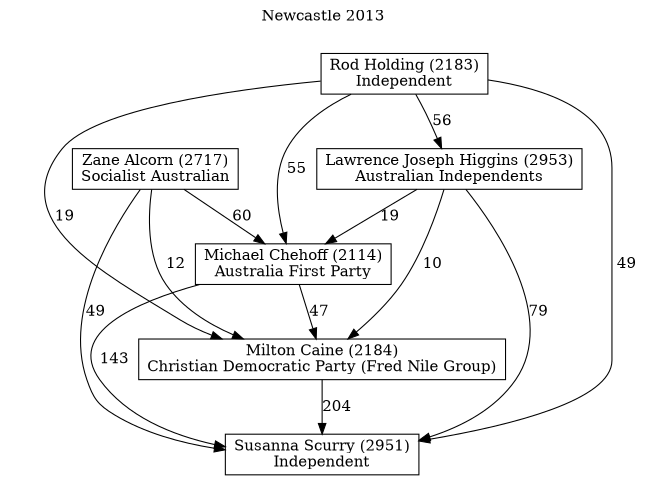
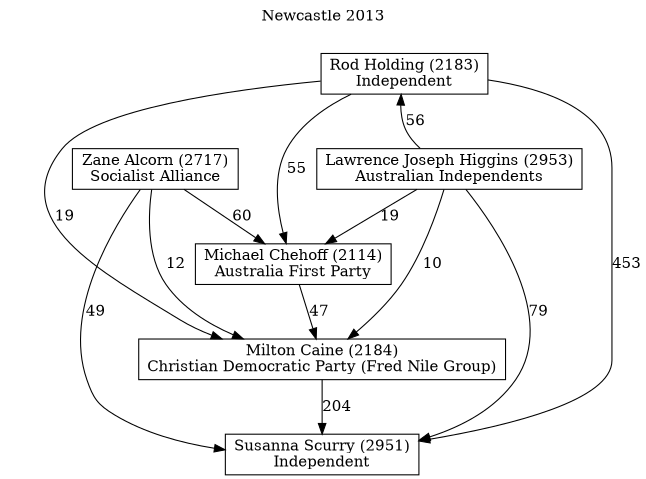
(427, 116) -> (405, 129)
(155, 169) -> (155, 169)
(627, 264) -> (627, 264)
(94, 367) -> none
